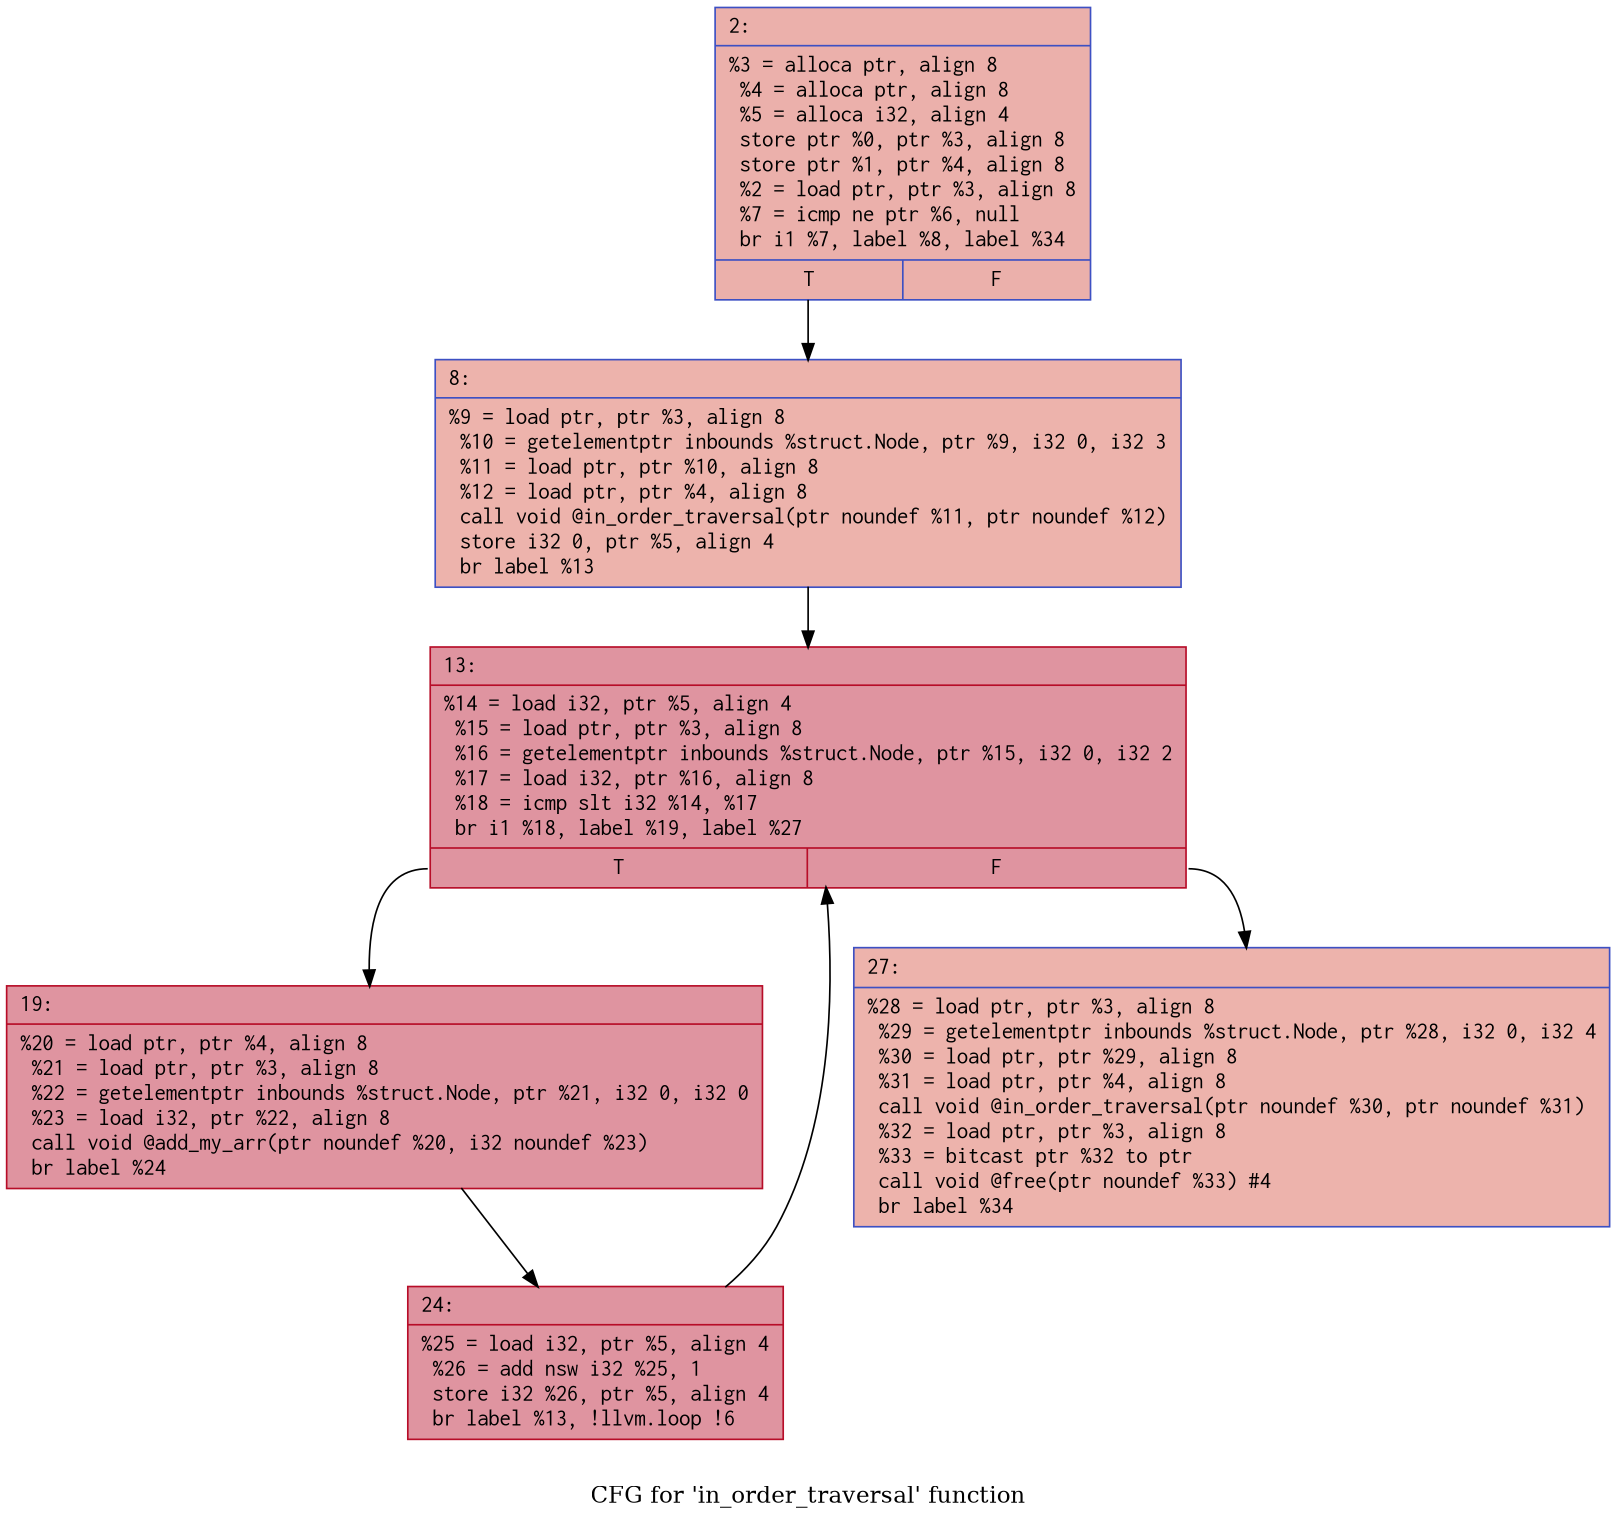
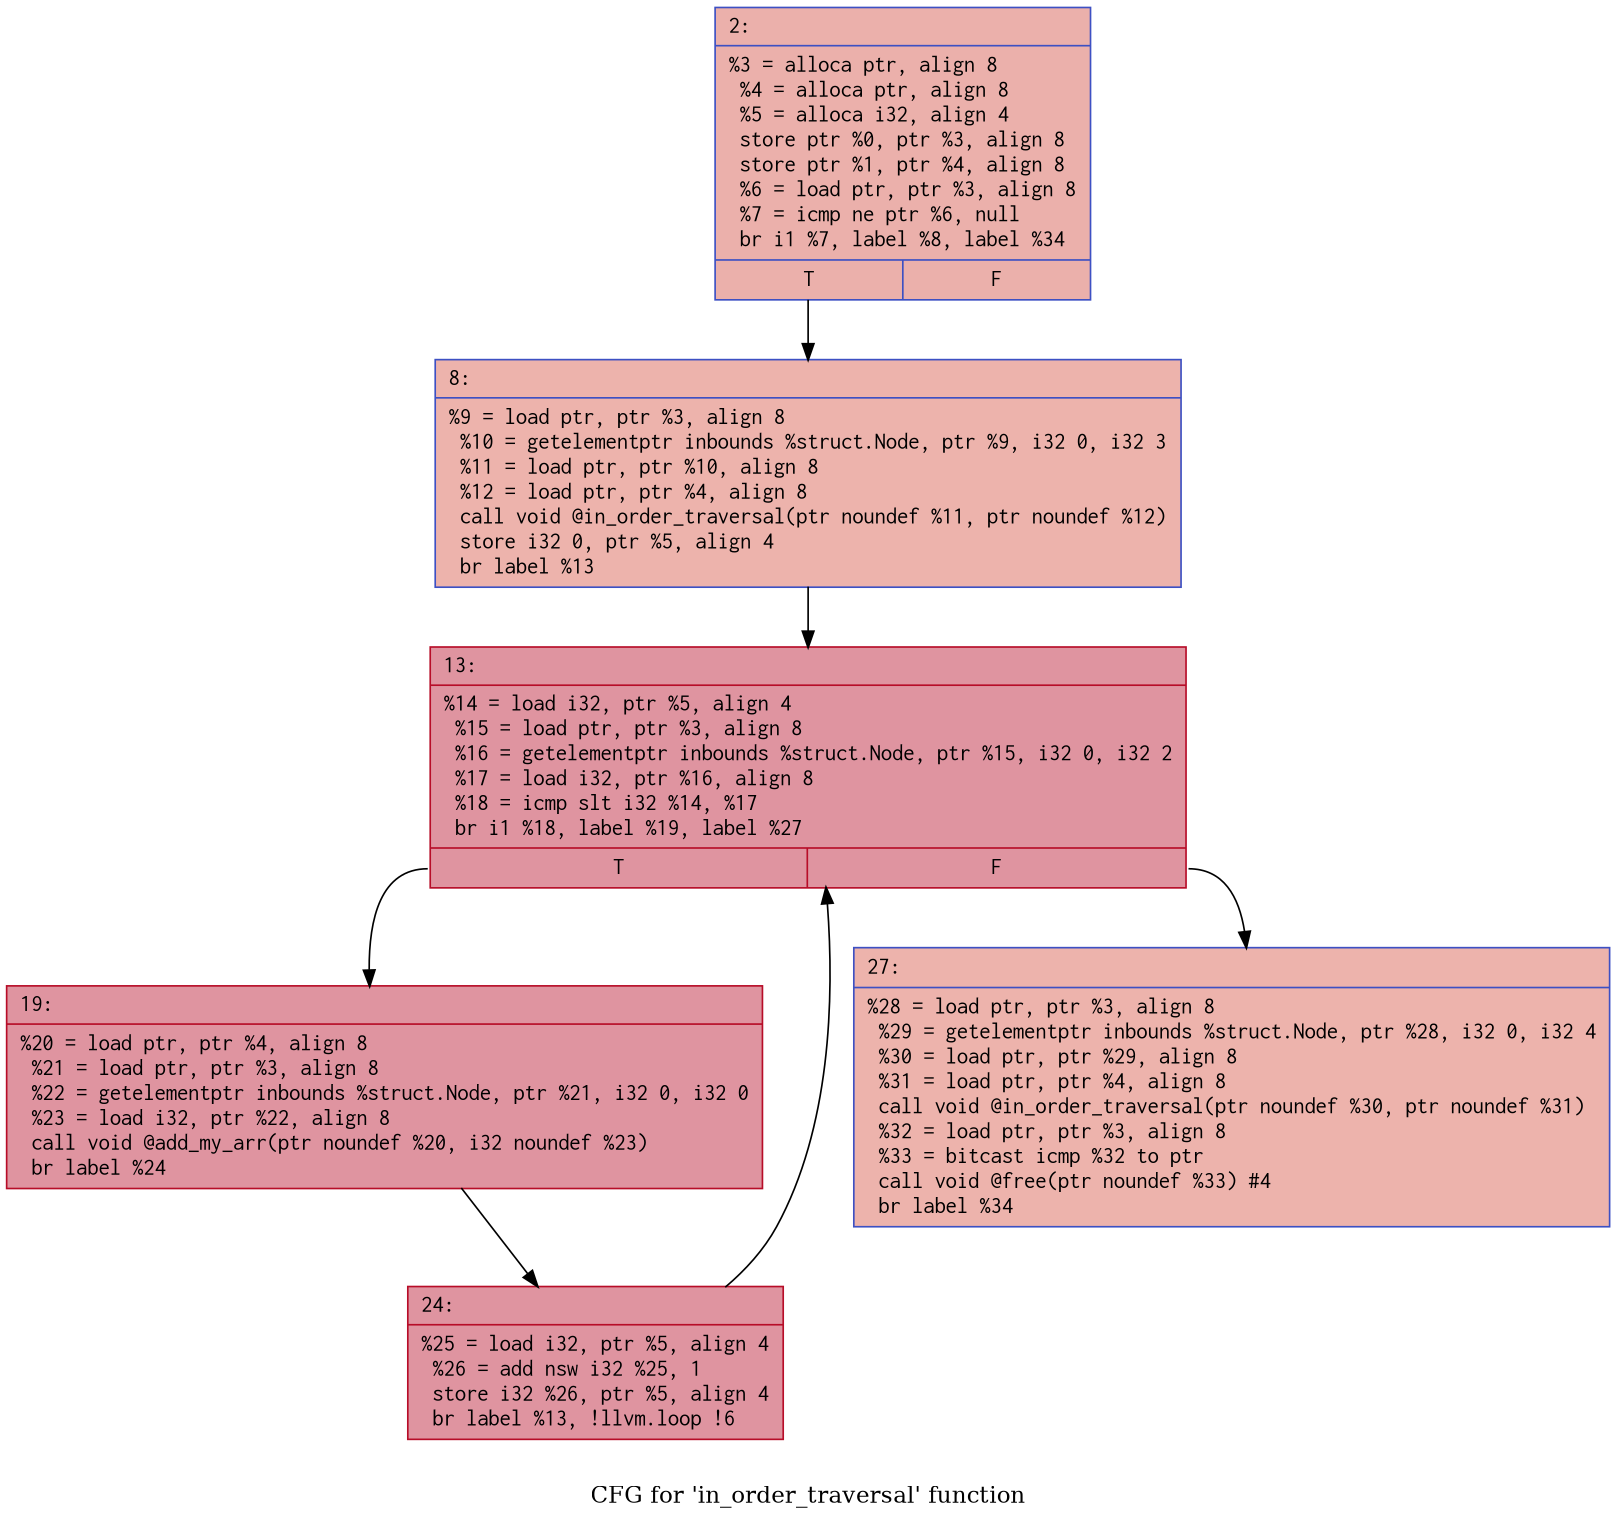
(903, 189) -> (903, 189)
(1030, 1156) -> (1036, 1156)
